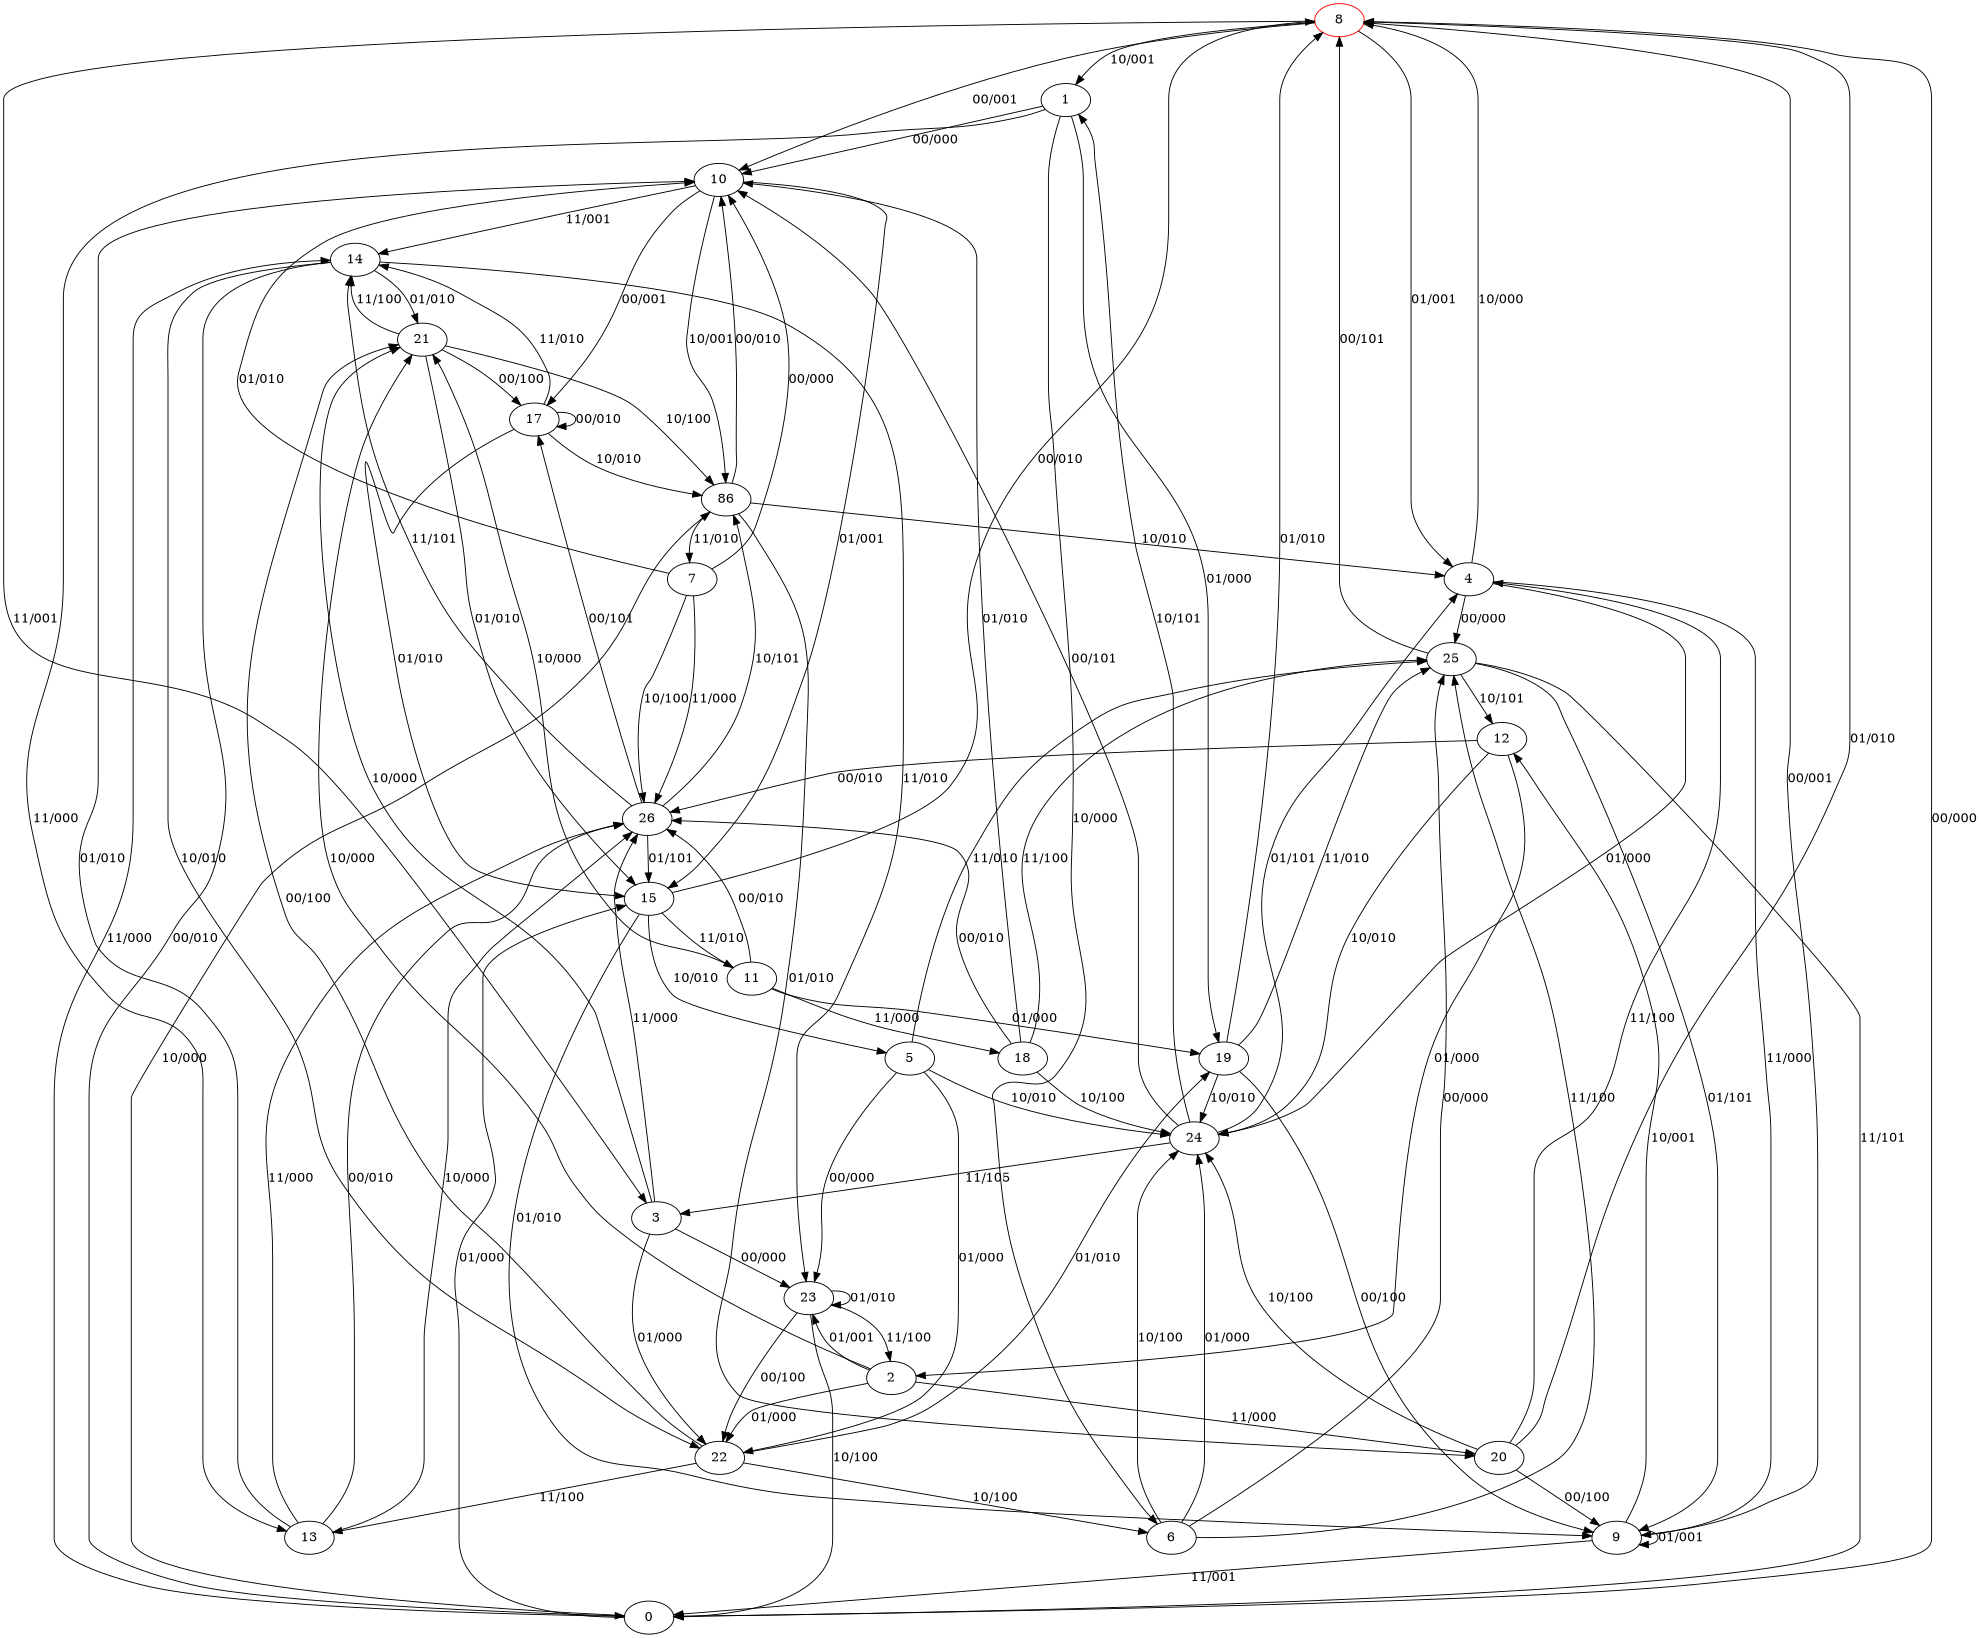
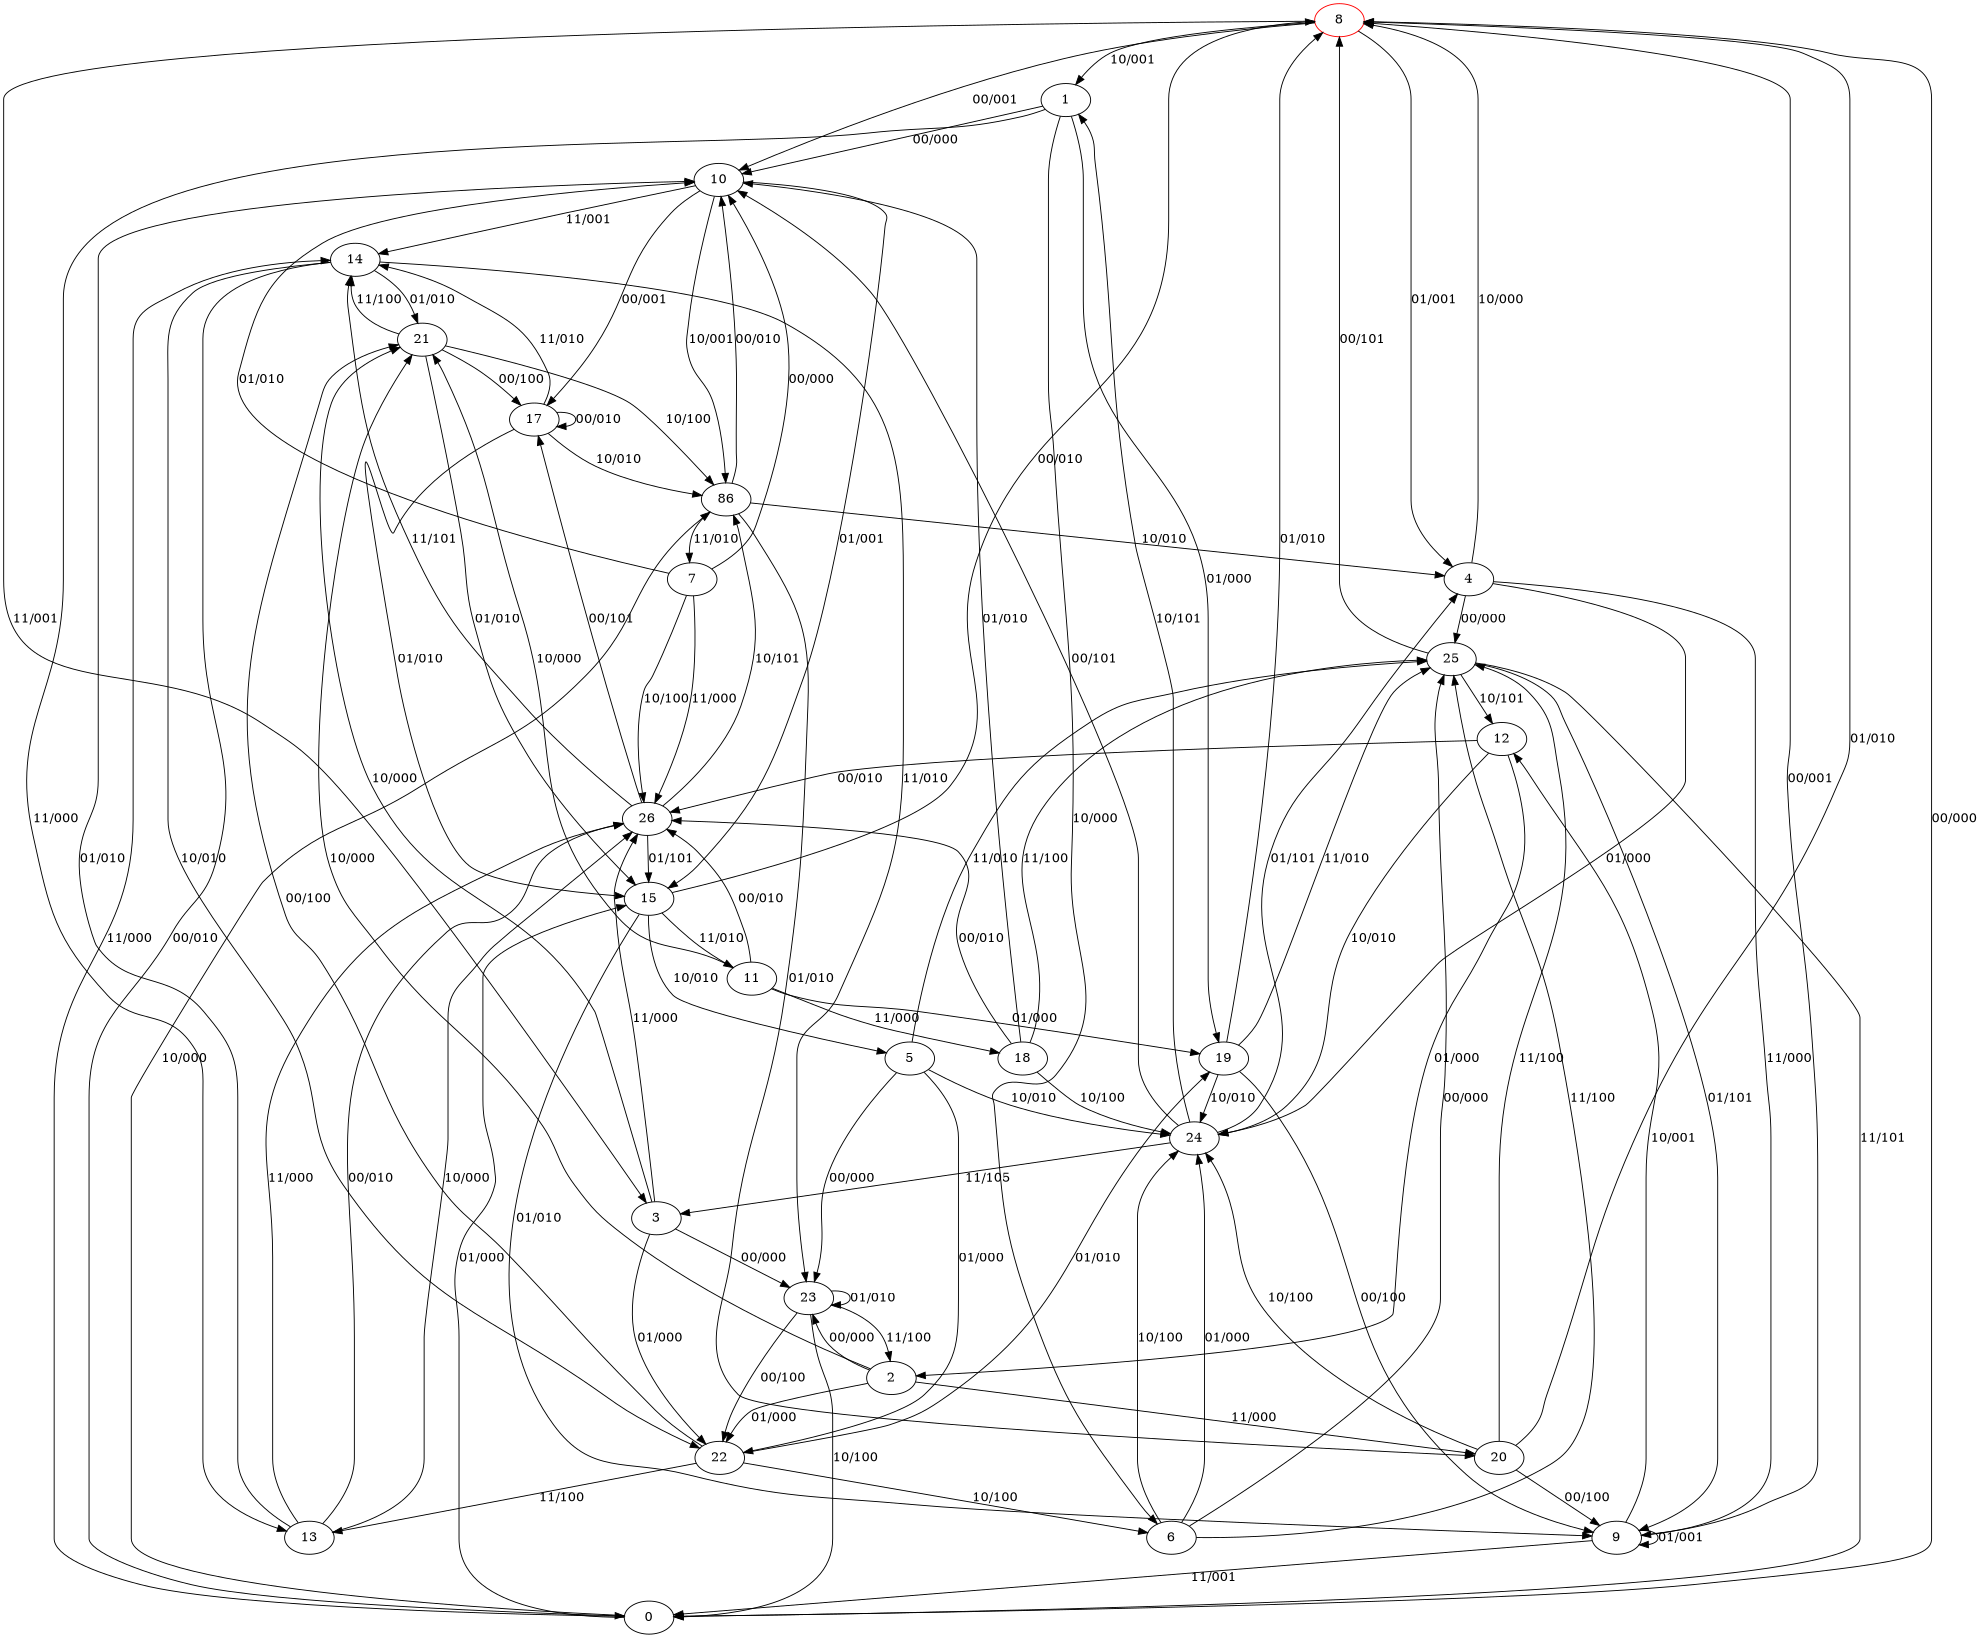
(1647, 971) -> (1521, 1035)
(852, 1338) -> (852, 1338)
